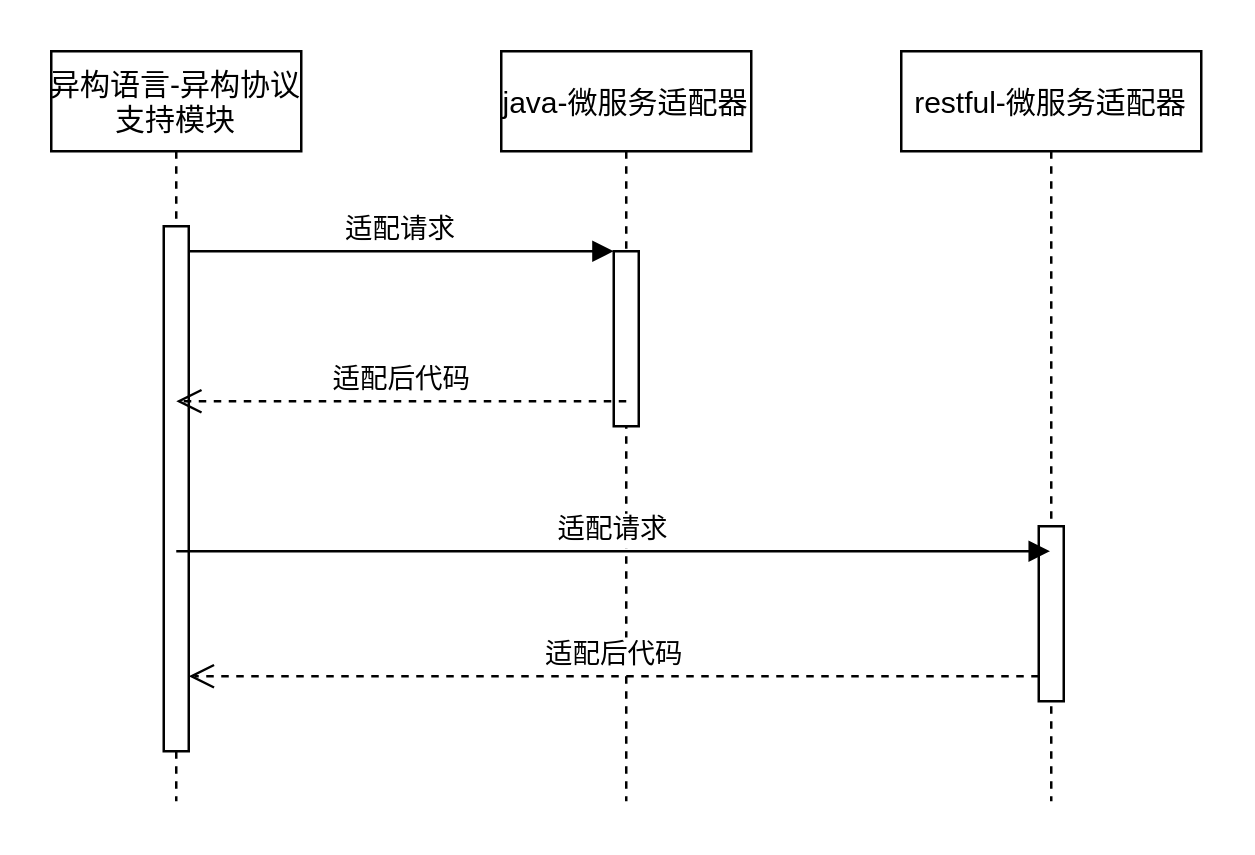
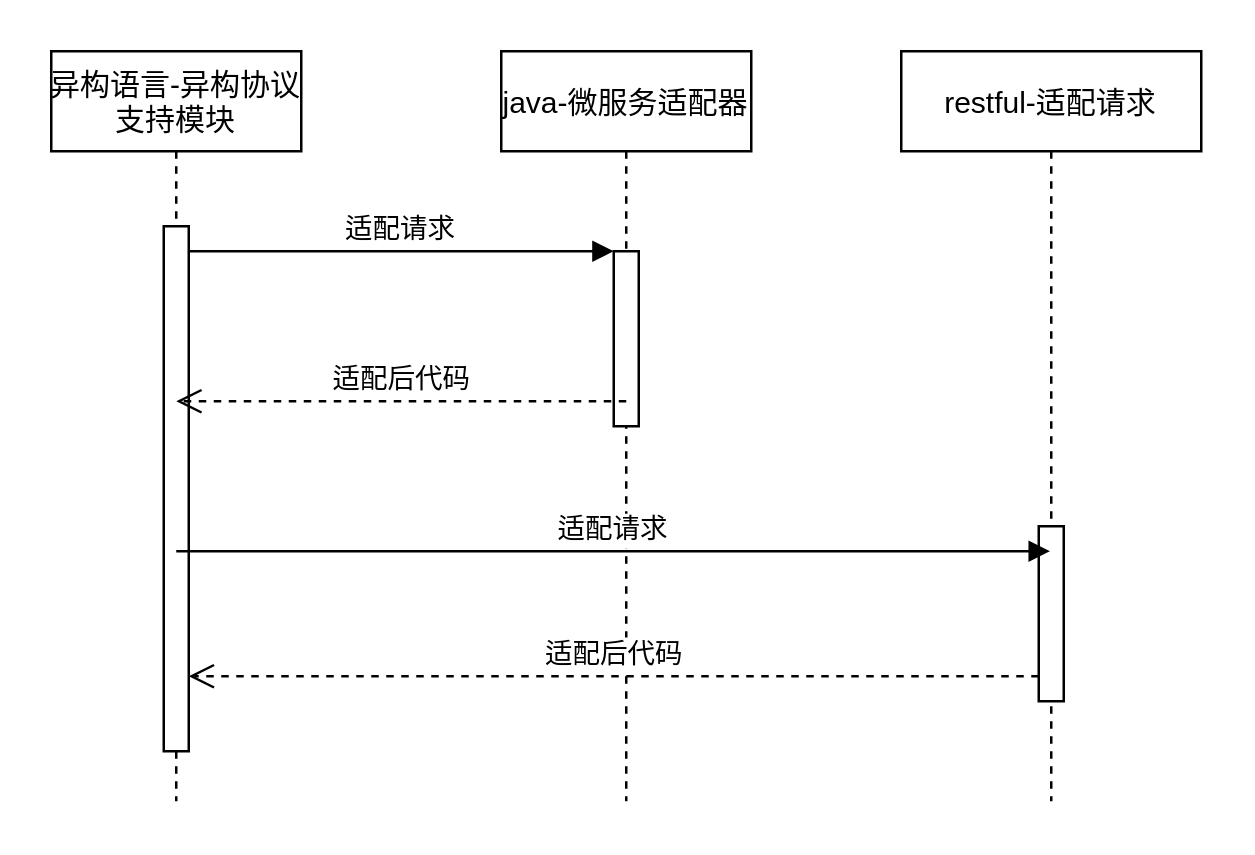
(1050, 103) -> (1050, 103)
